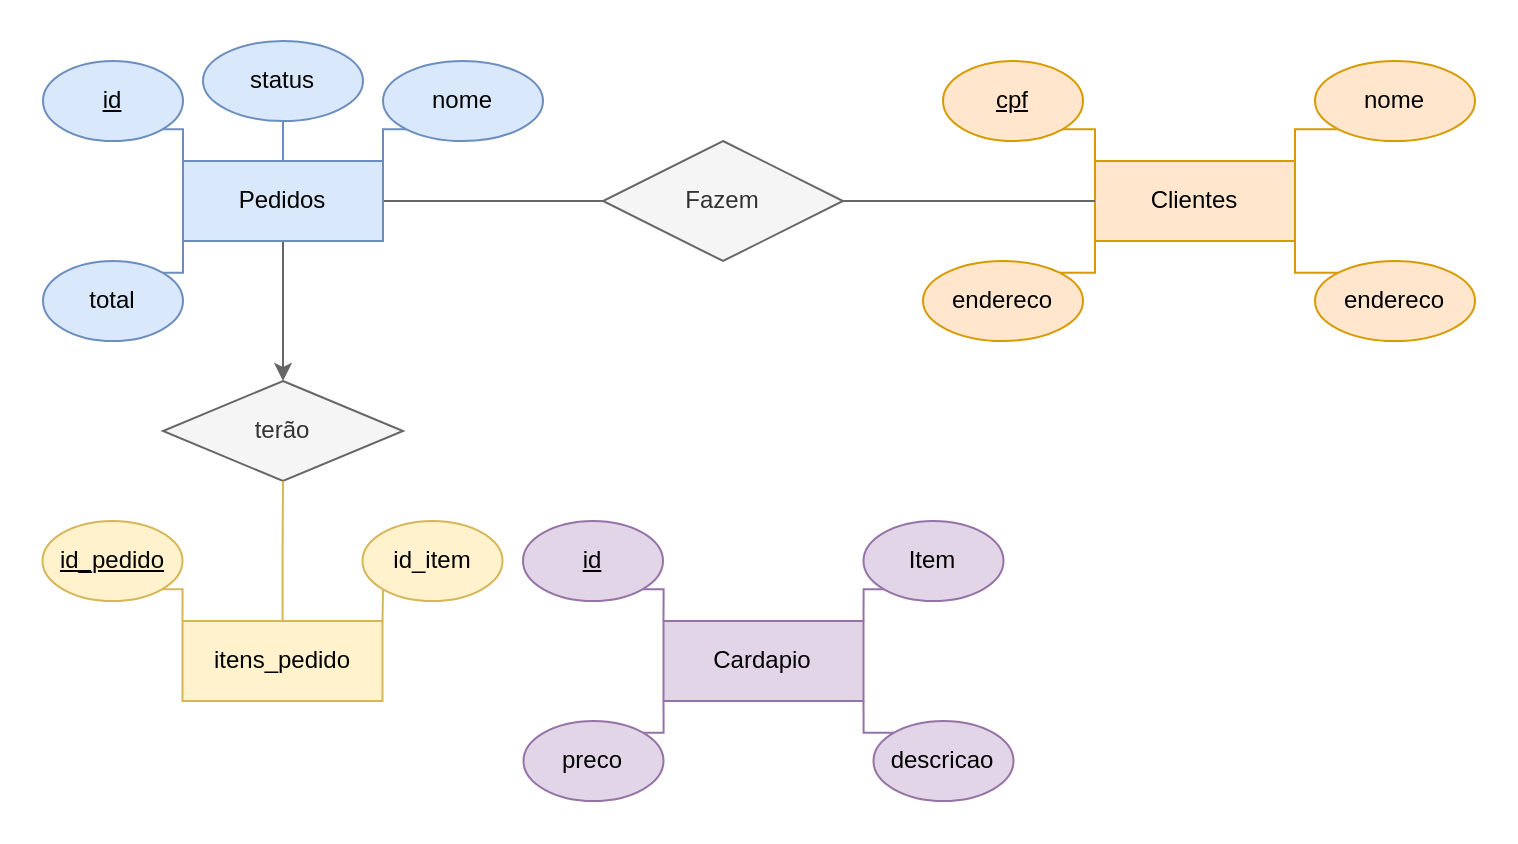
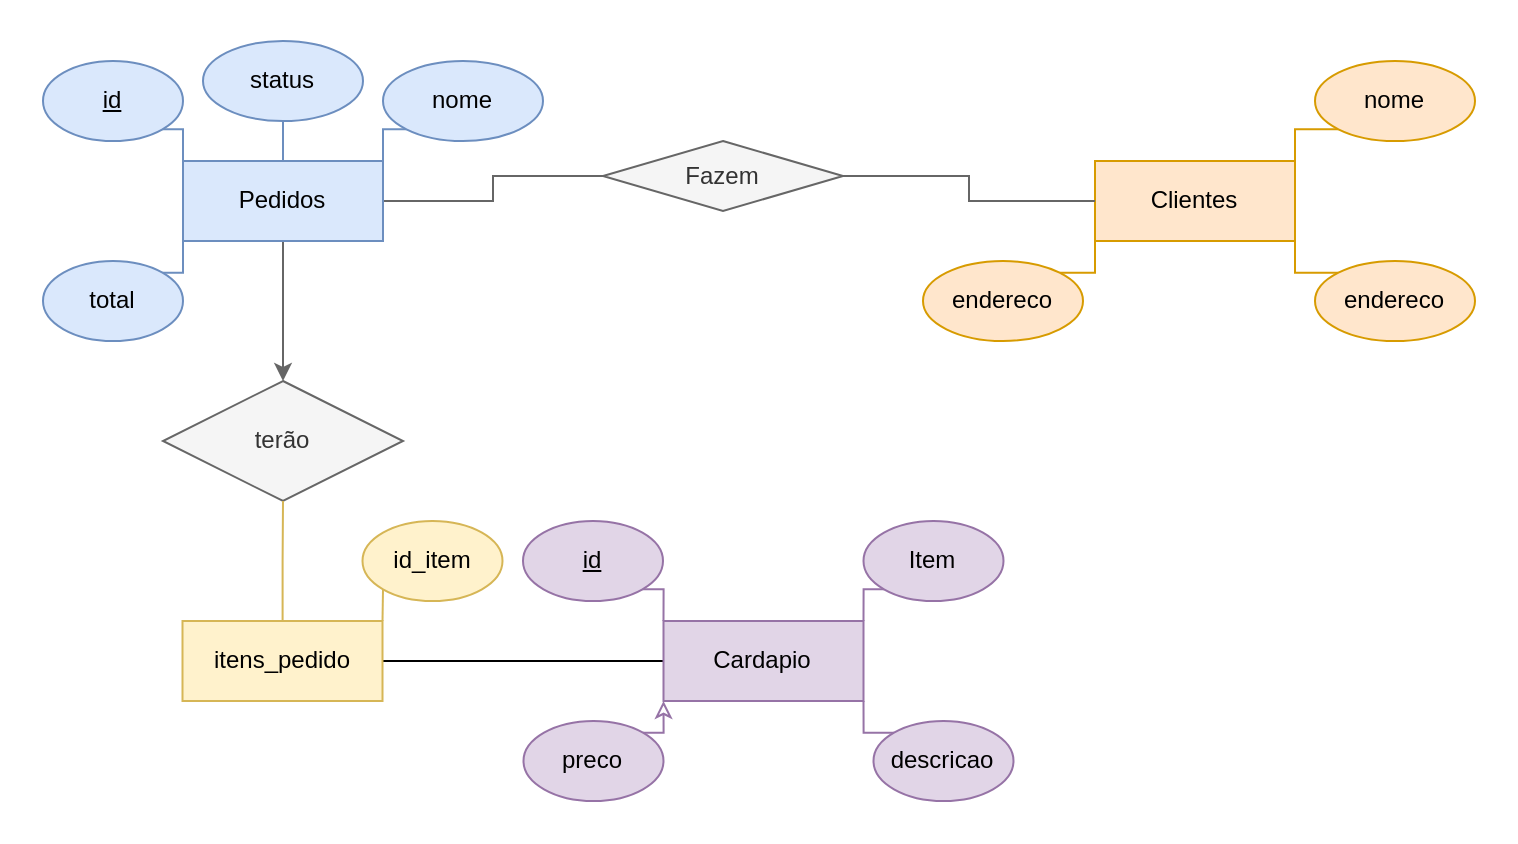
(1013, 101) -> none
(1094, 129) -> none
(723, 201) -> (723, 176)
(283, 431) -> (283, 441)
(113, 561) -> none
(183, 594) -> none
none -> (523, 661)
(664, 710) -> (664, 716)
